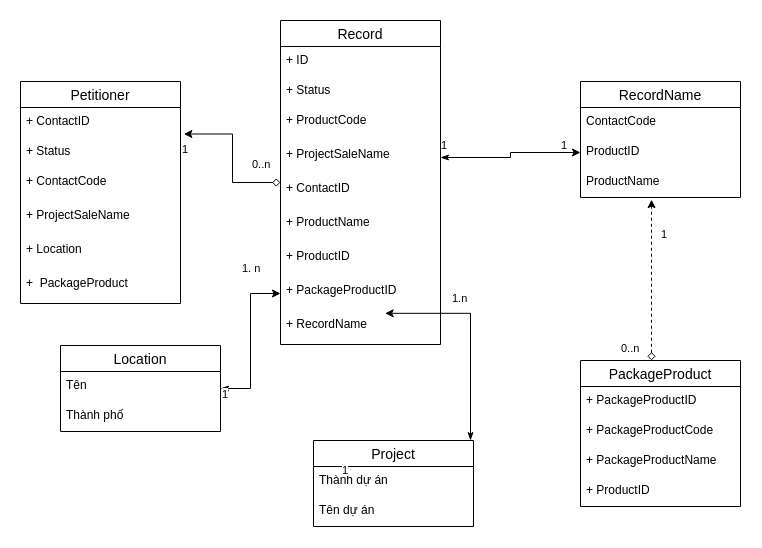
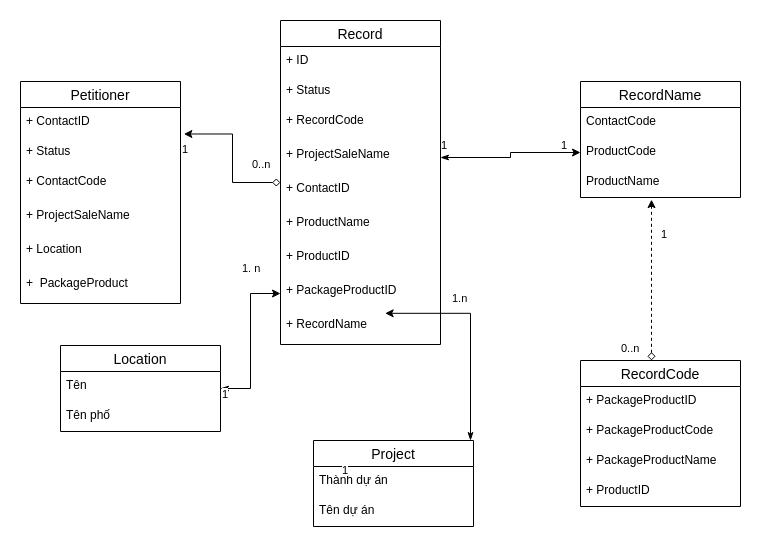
(328, 120) -> (325, 120)
(616, 151) -> (623, 151)
(660, 374) -> (660, 374)
(95, 415) -> (88, 415)
